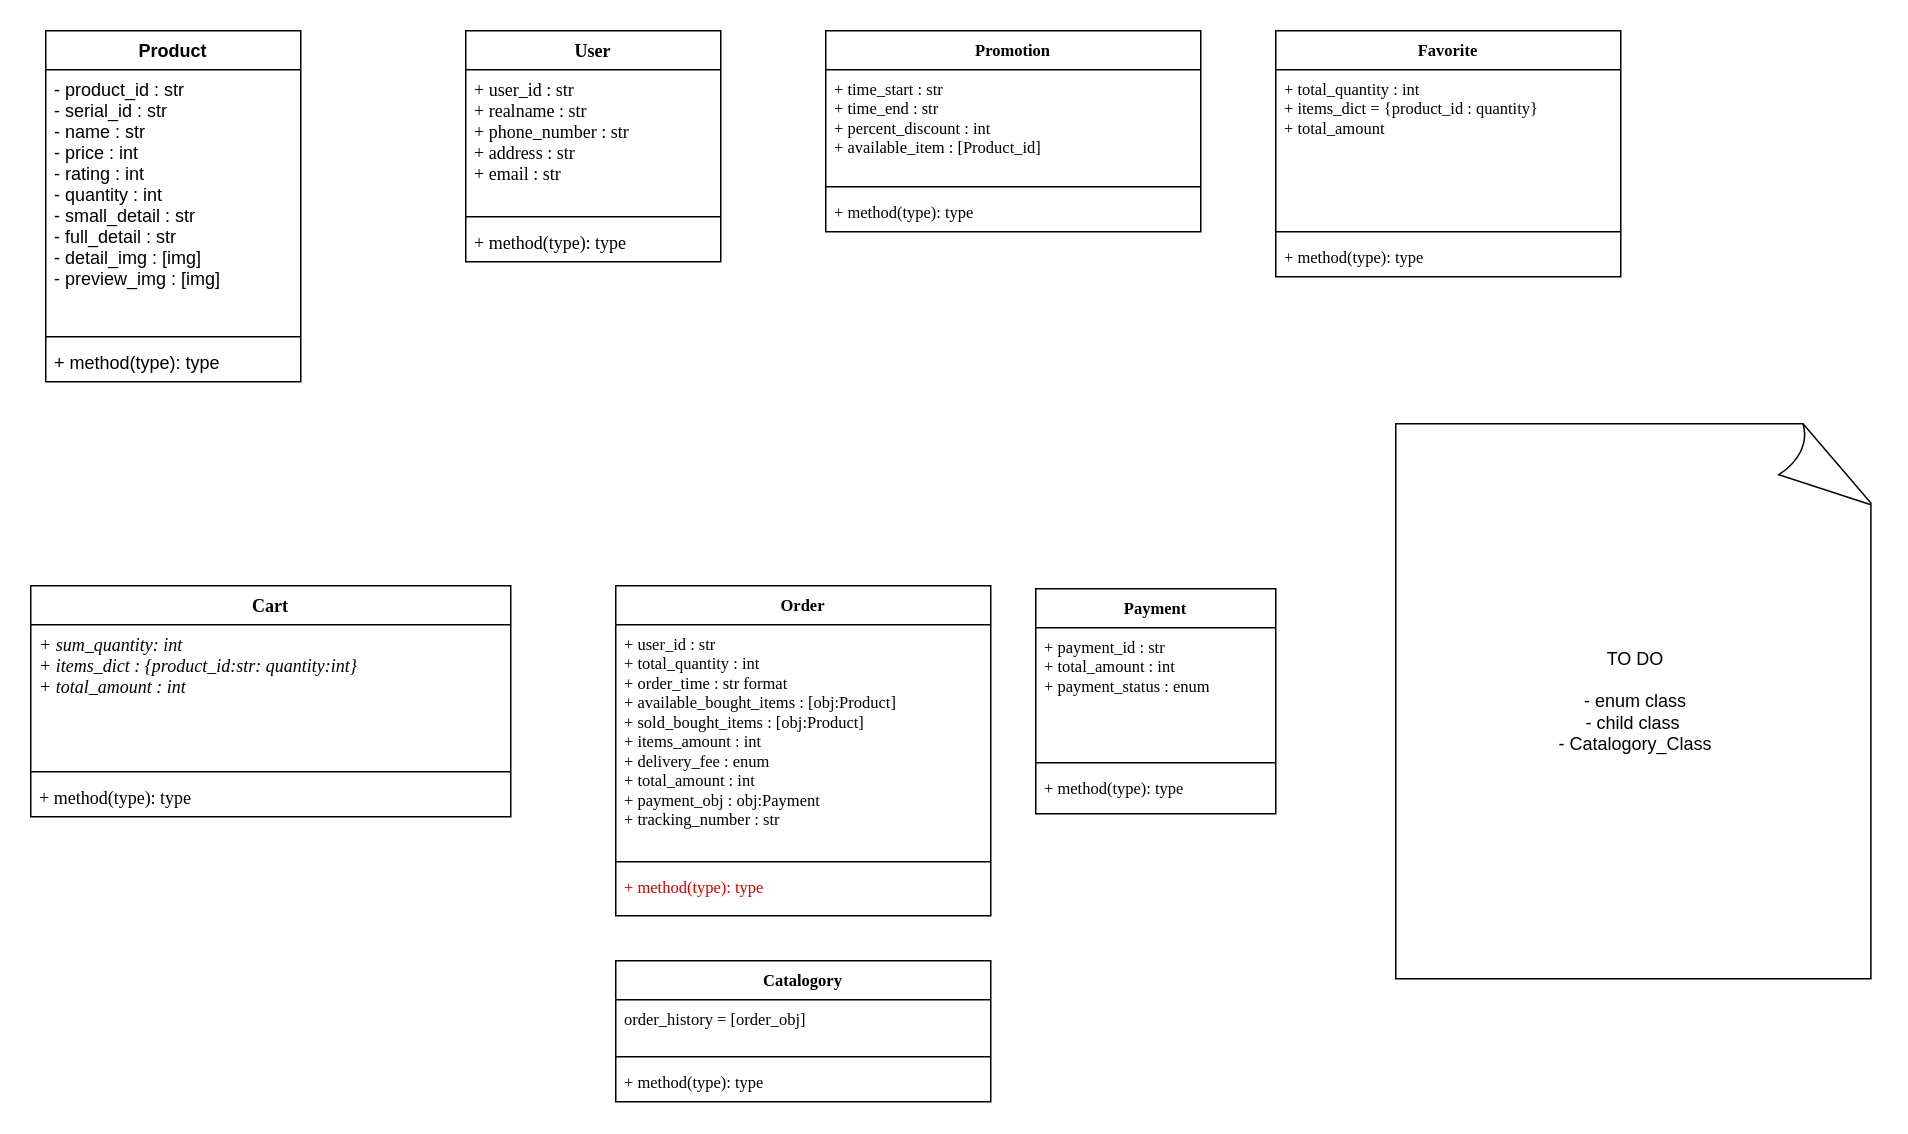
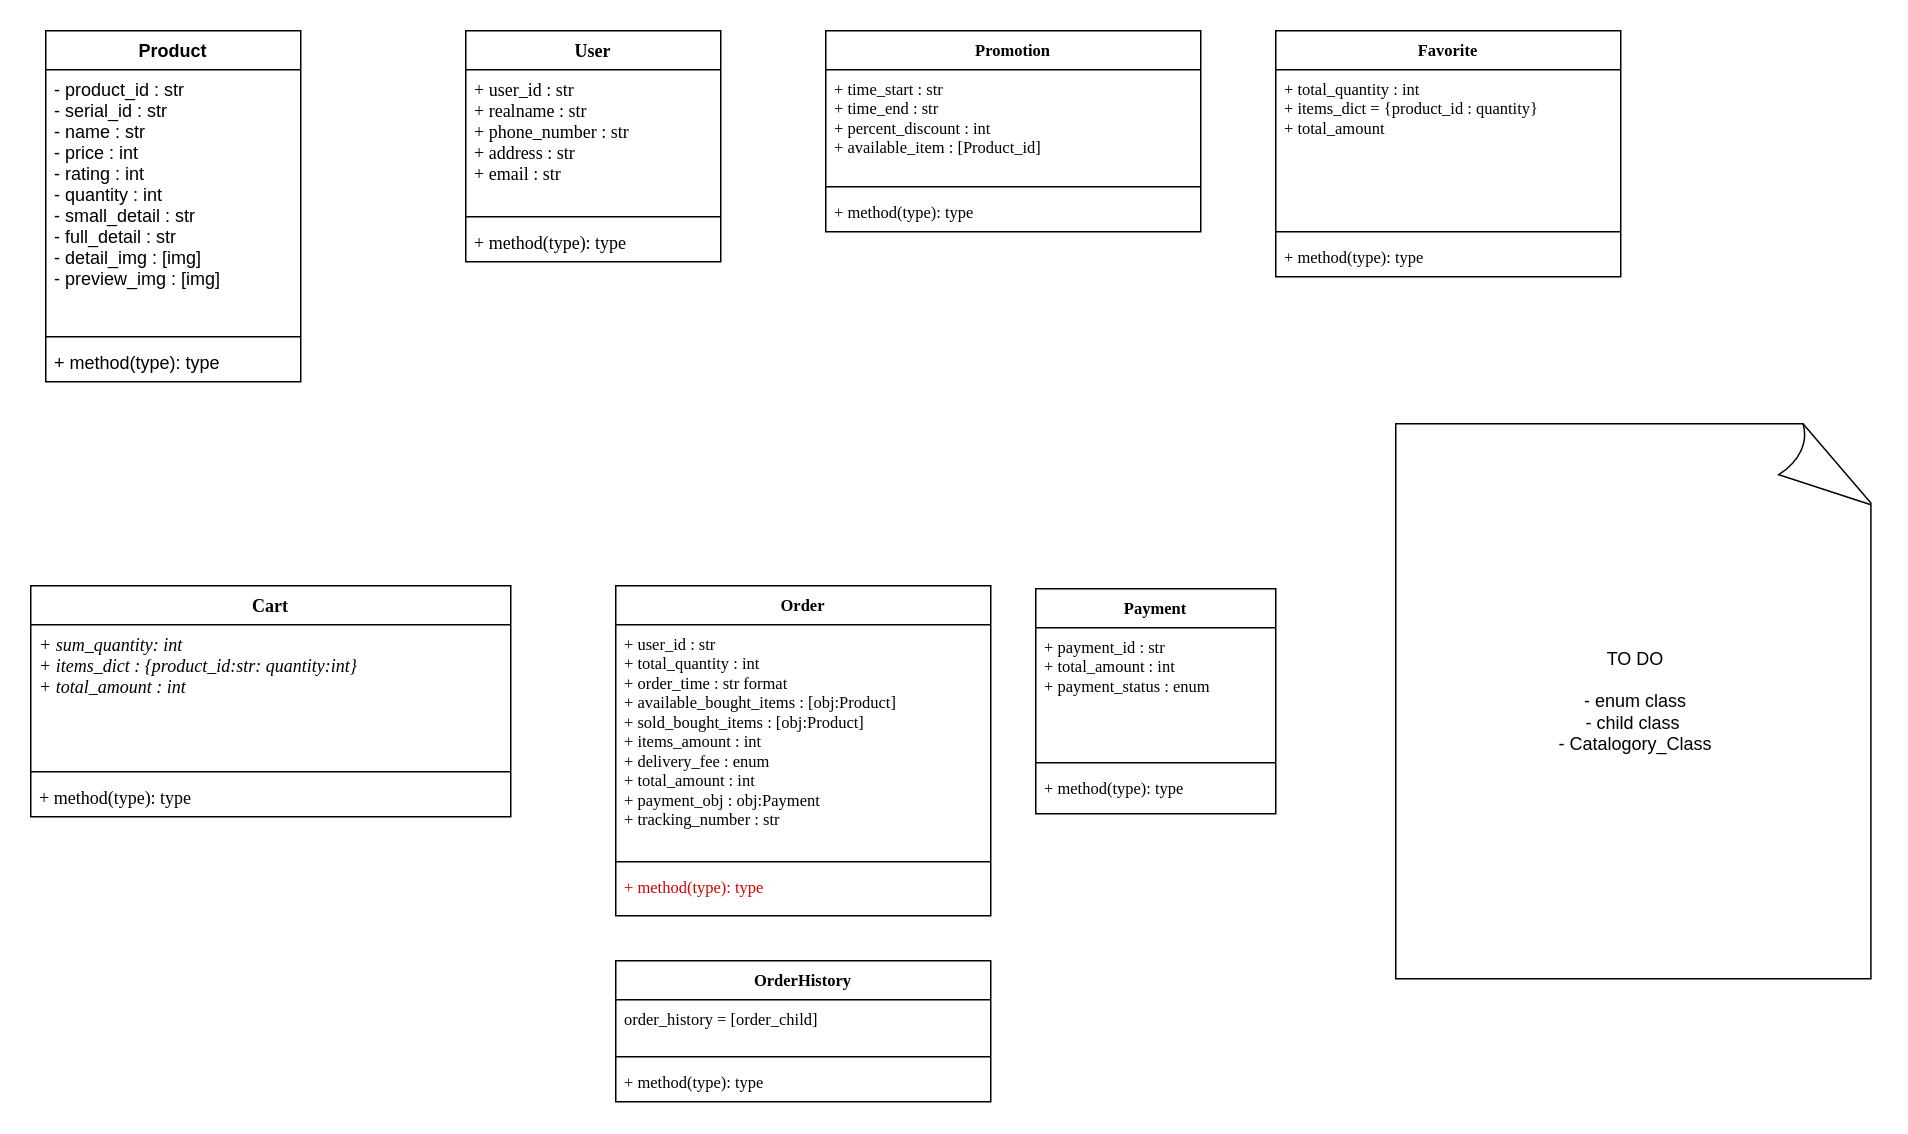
(803, 980) -> (803, 980)
(742, 1019) -> (747, 1019)
